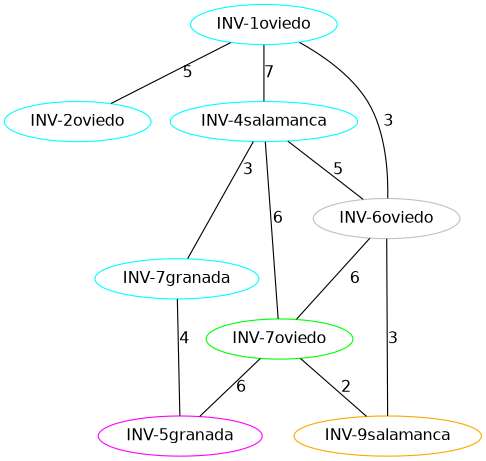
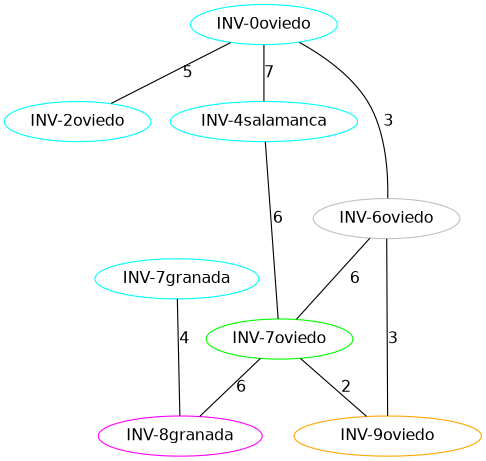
(264, 25) -> (264, 25)
(326, 170) -> none
(220, 200) -> none
(180, 436) -> (180, 436)
(388, 436) -> (388, 436)
